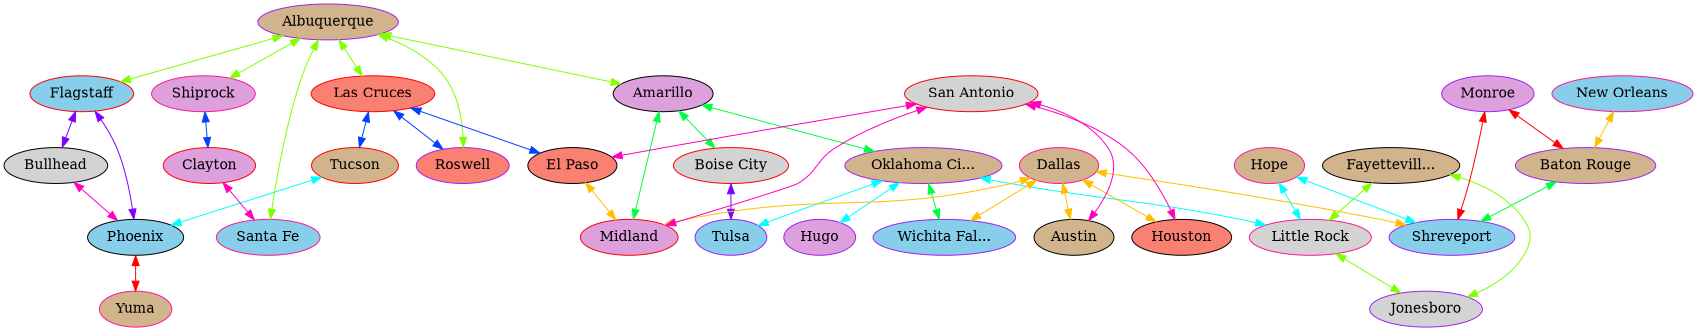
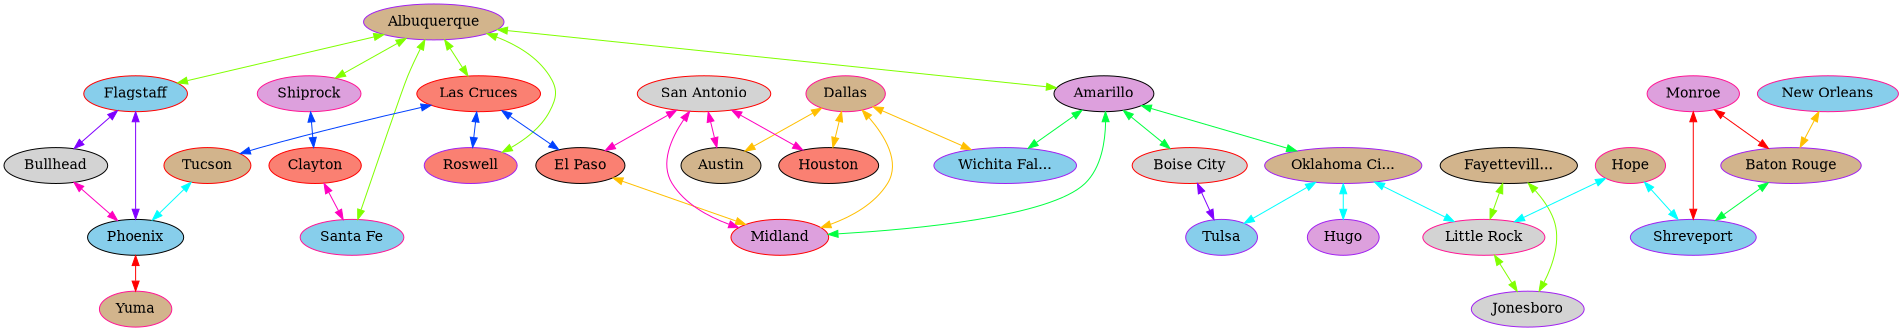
(1488, 94) -> (1693, 94)
(209, 166) -> (315, 166)
(1252, 196) -> none
(934, 203) -> (1055, 129)
